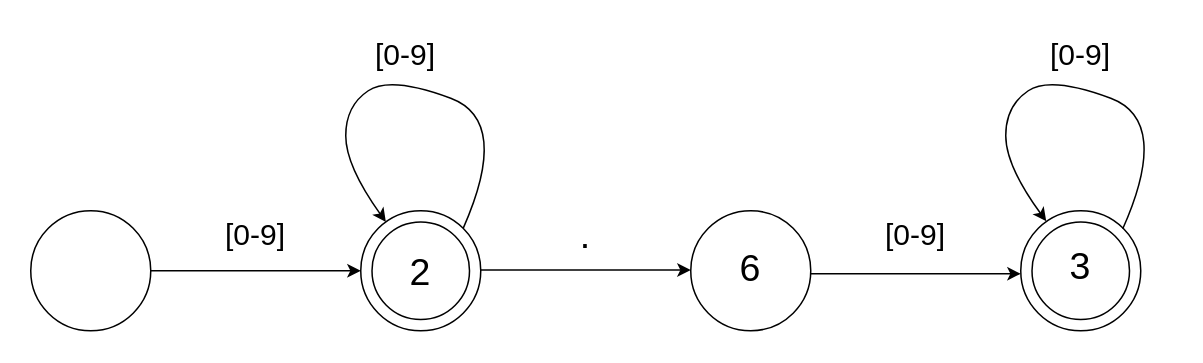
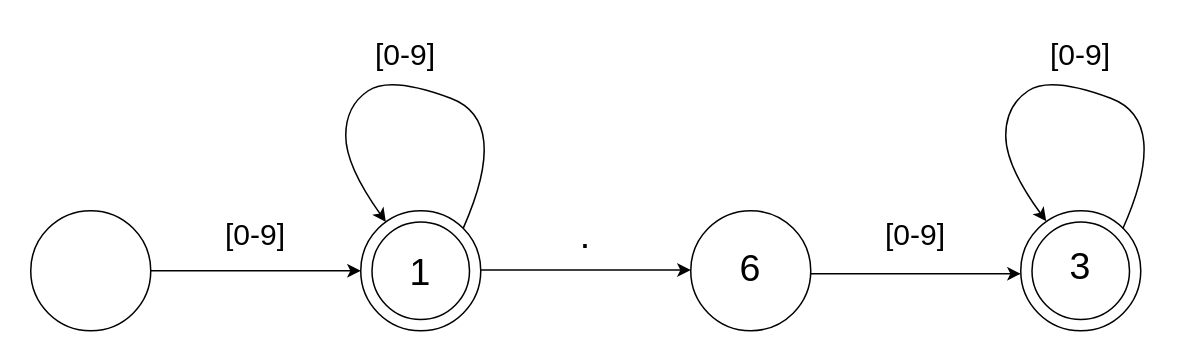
(421, 271) -> (421, 271)
